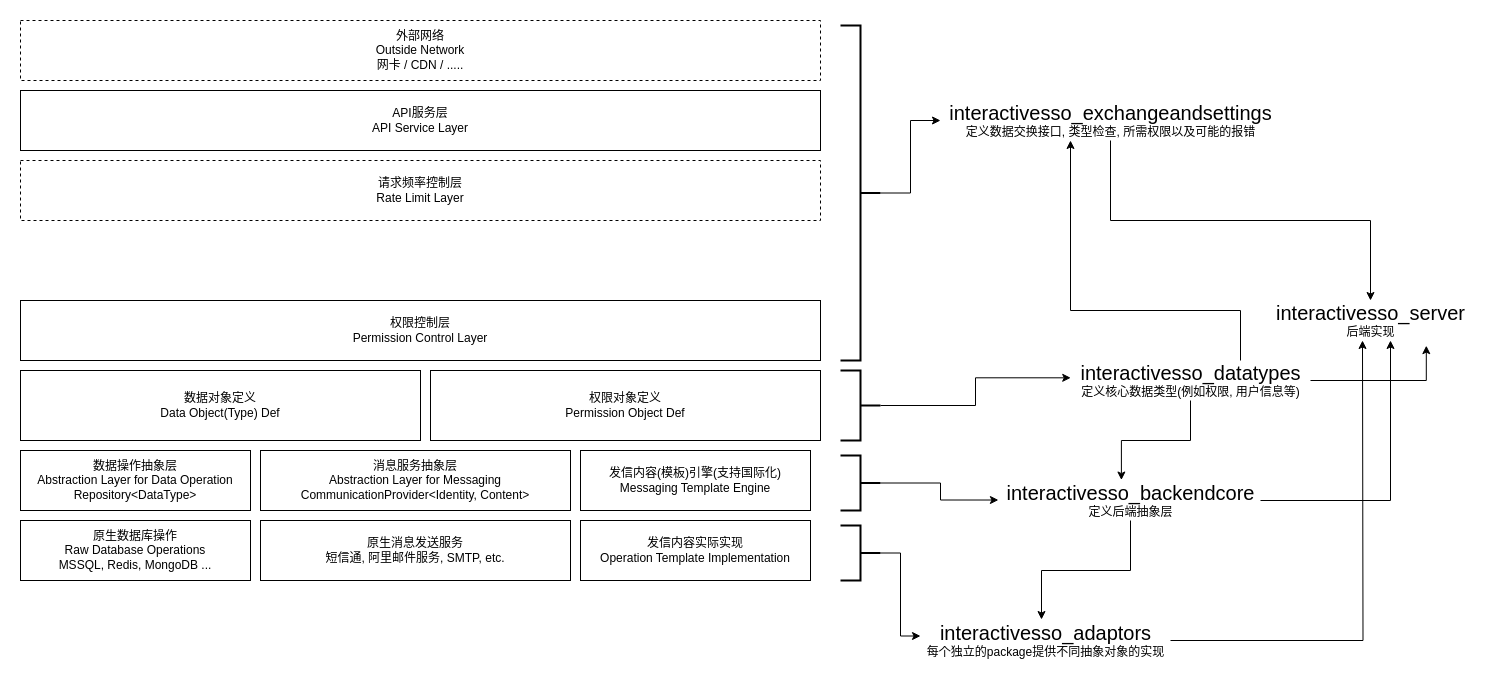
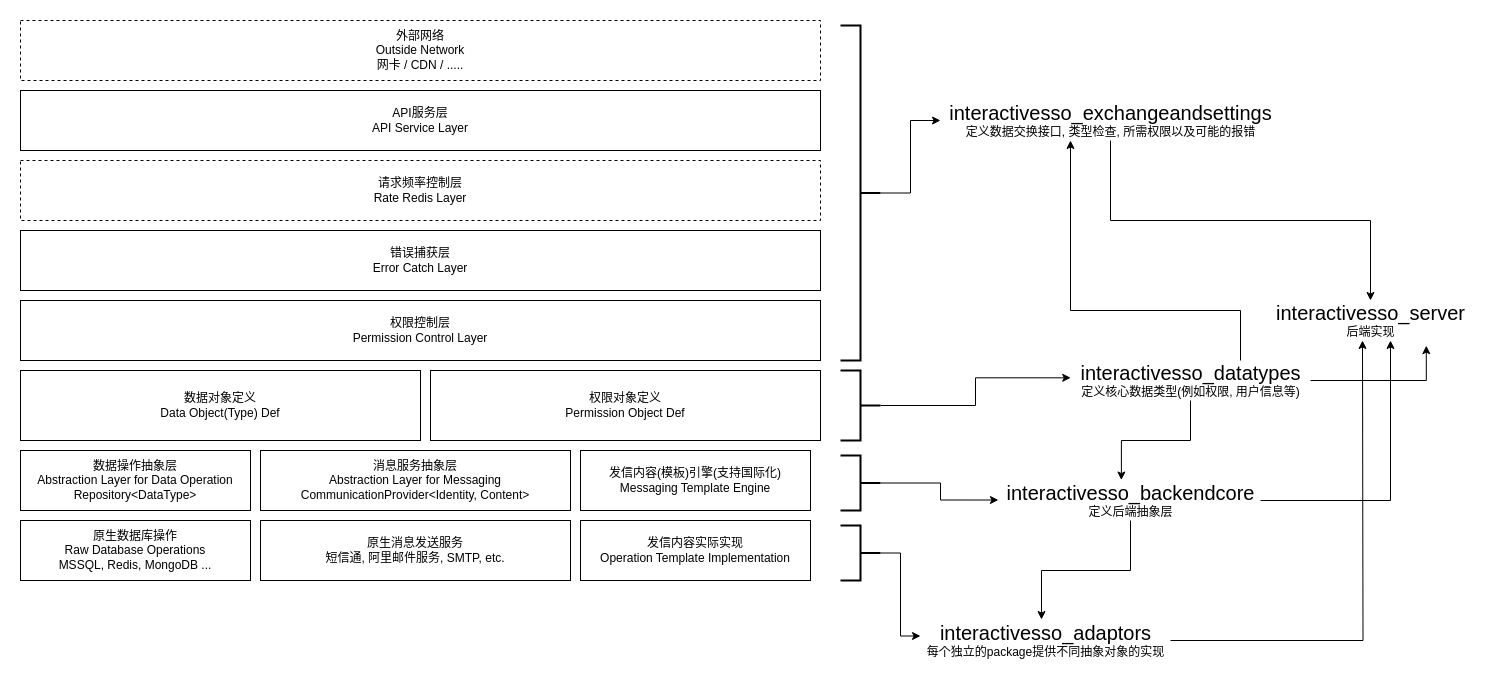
(421, 191) -> (421, 191)
none -> (421, 261)
